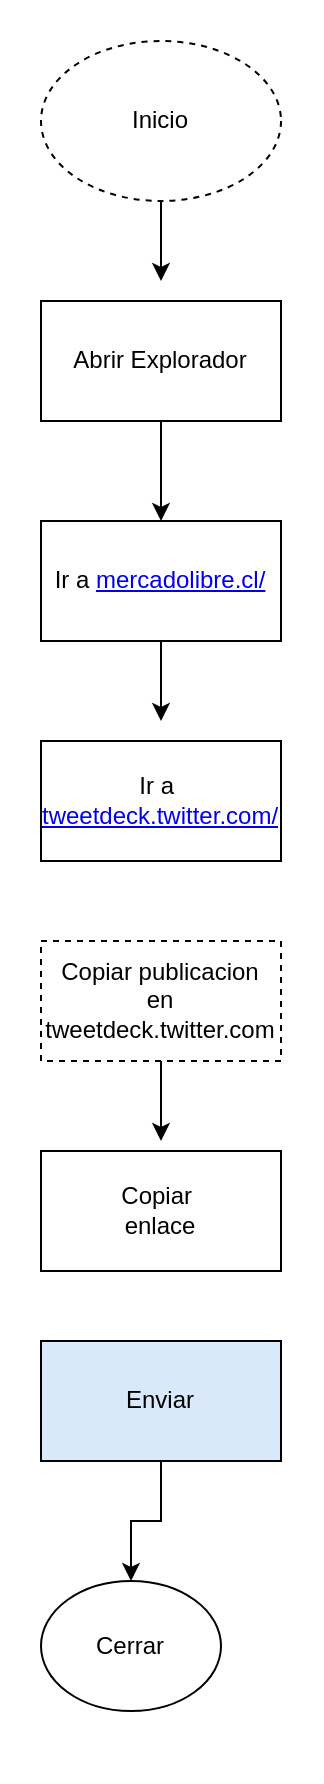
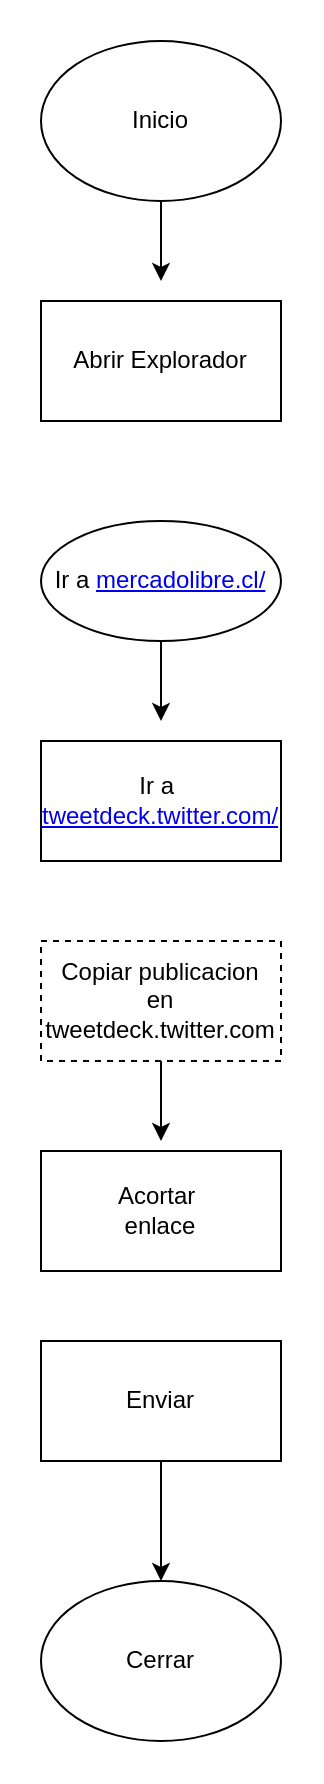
(161, 121) -> (161, 121)
(161, 464) -> none
(161, 581) -> (161, 581)
(161, 1211) -> (161, 1211)
(161, 1401) -> (161, 1401)
(131, 1646) -> (161, 1661)
